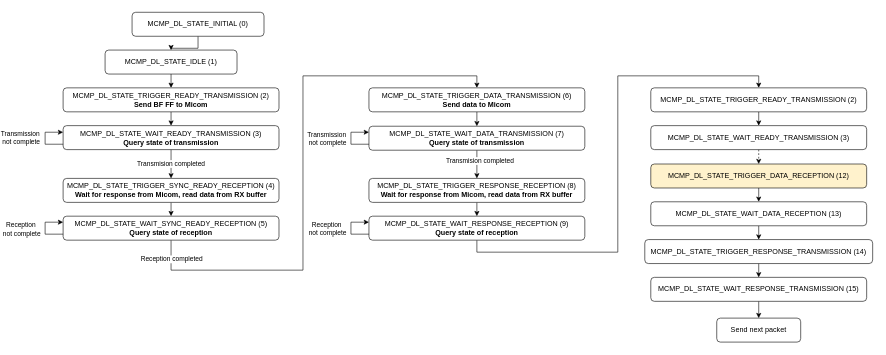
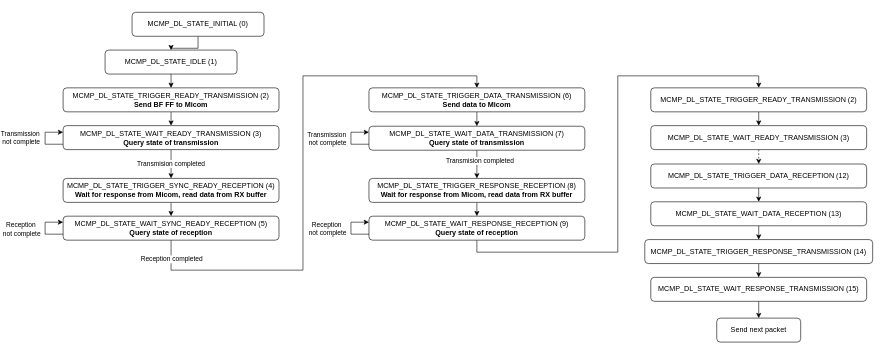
(759, 176) -> (759, 176)
